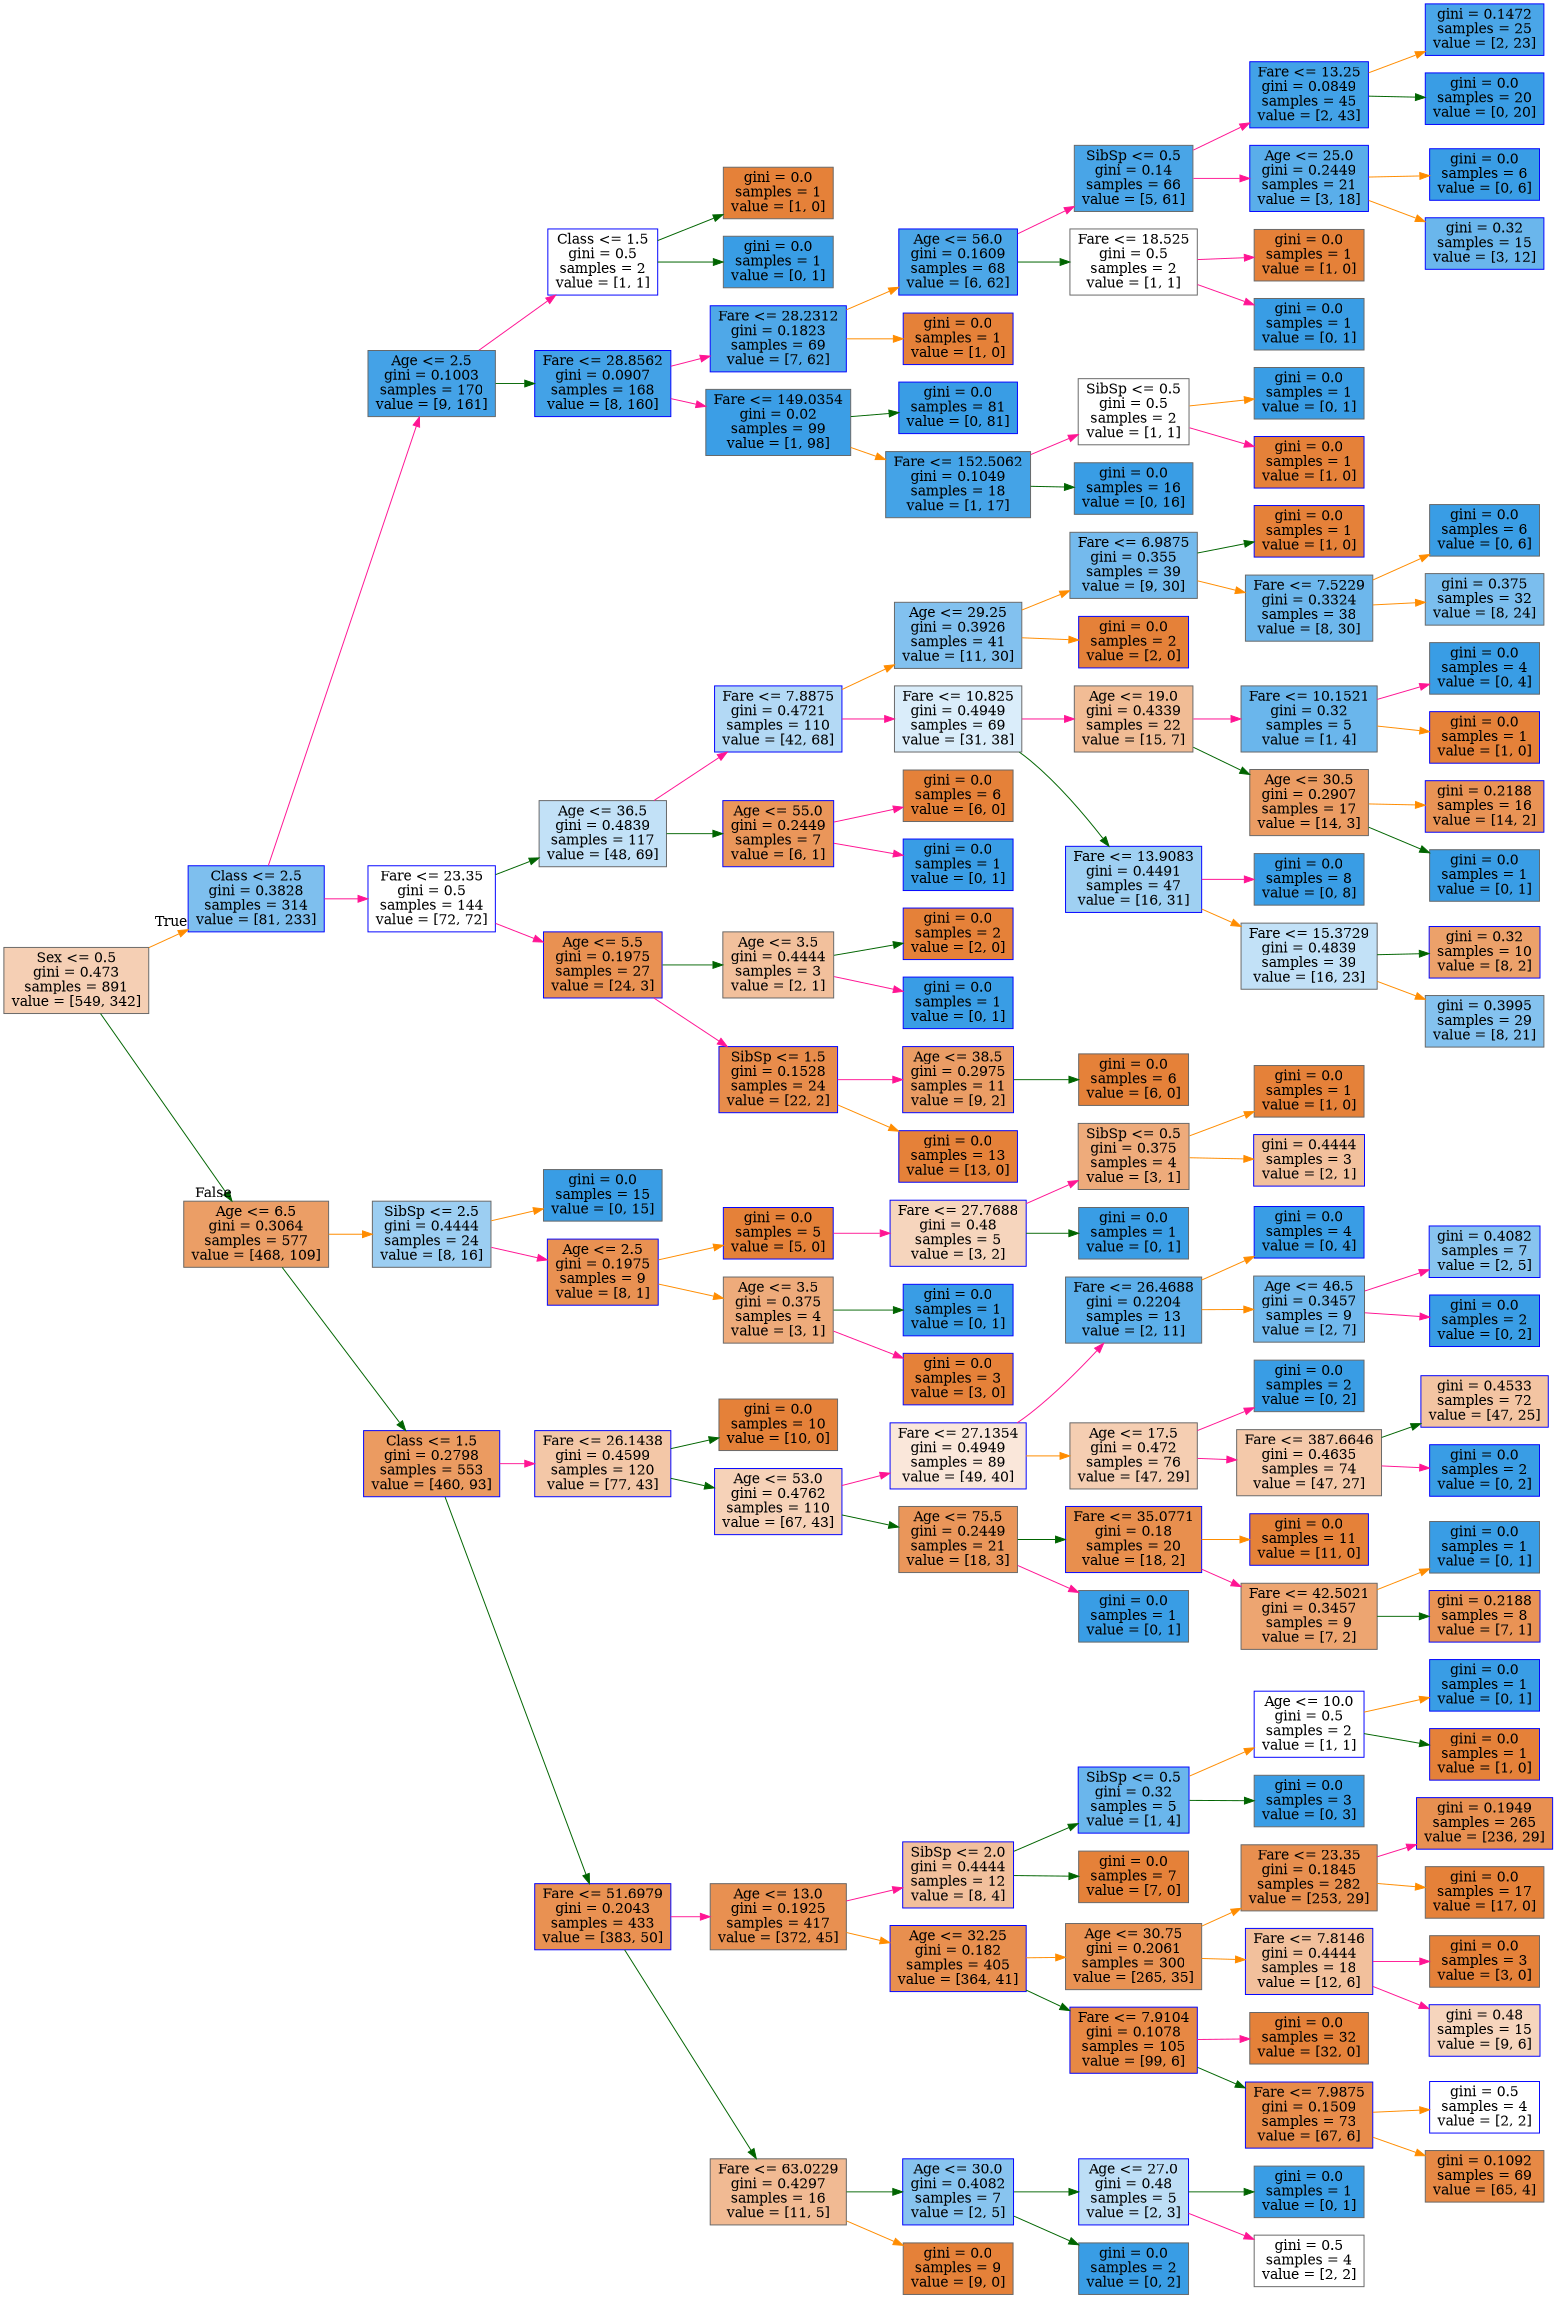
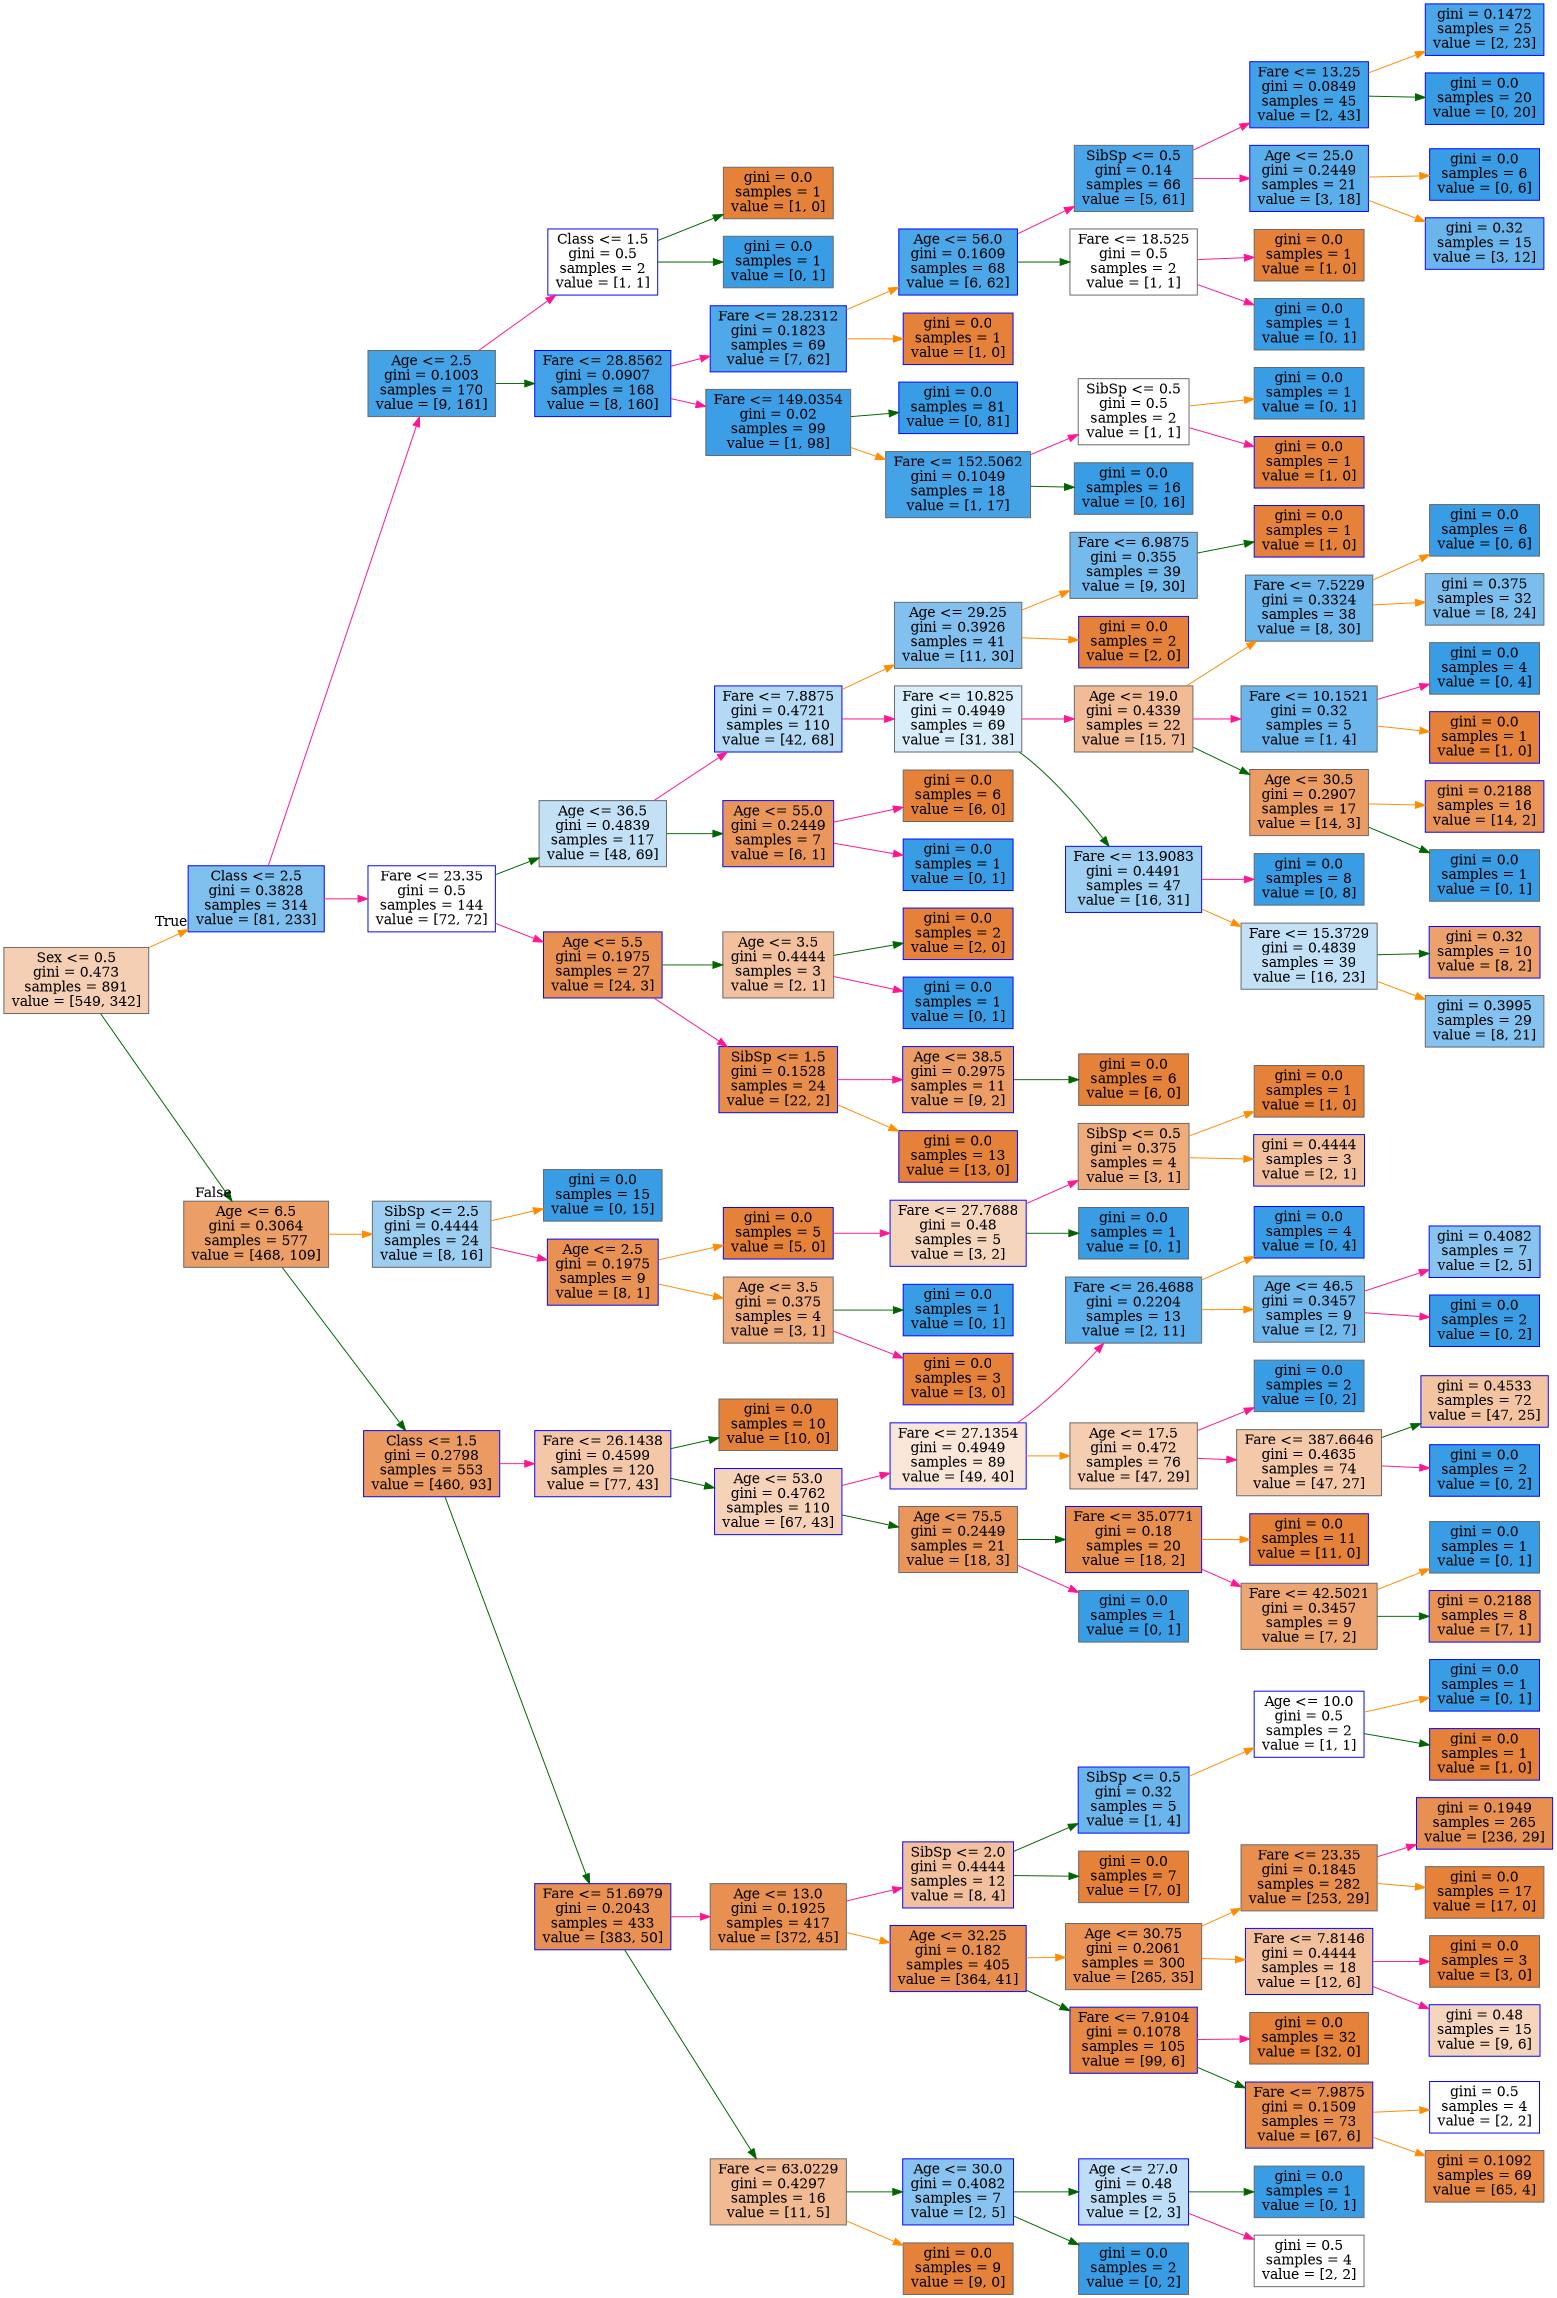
(1217, 586) -> (1217, 666)
(1309, 1801) -> none
